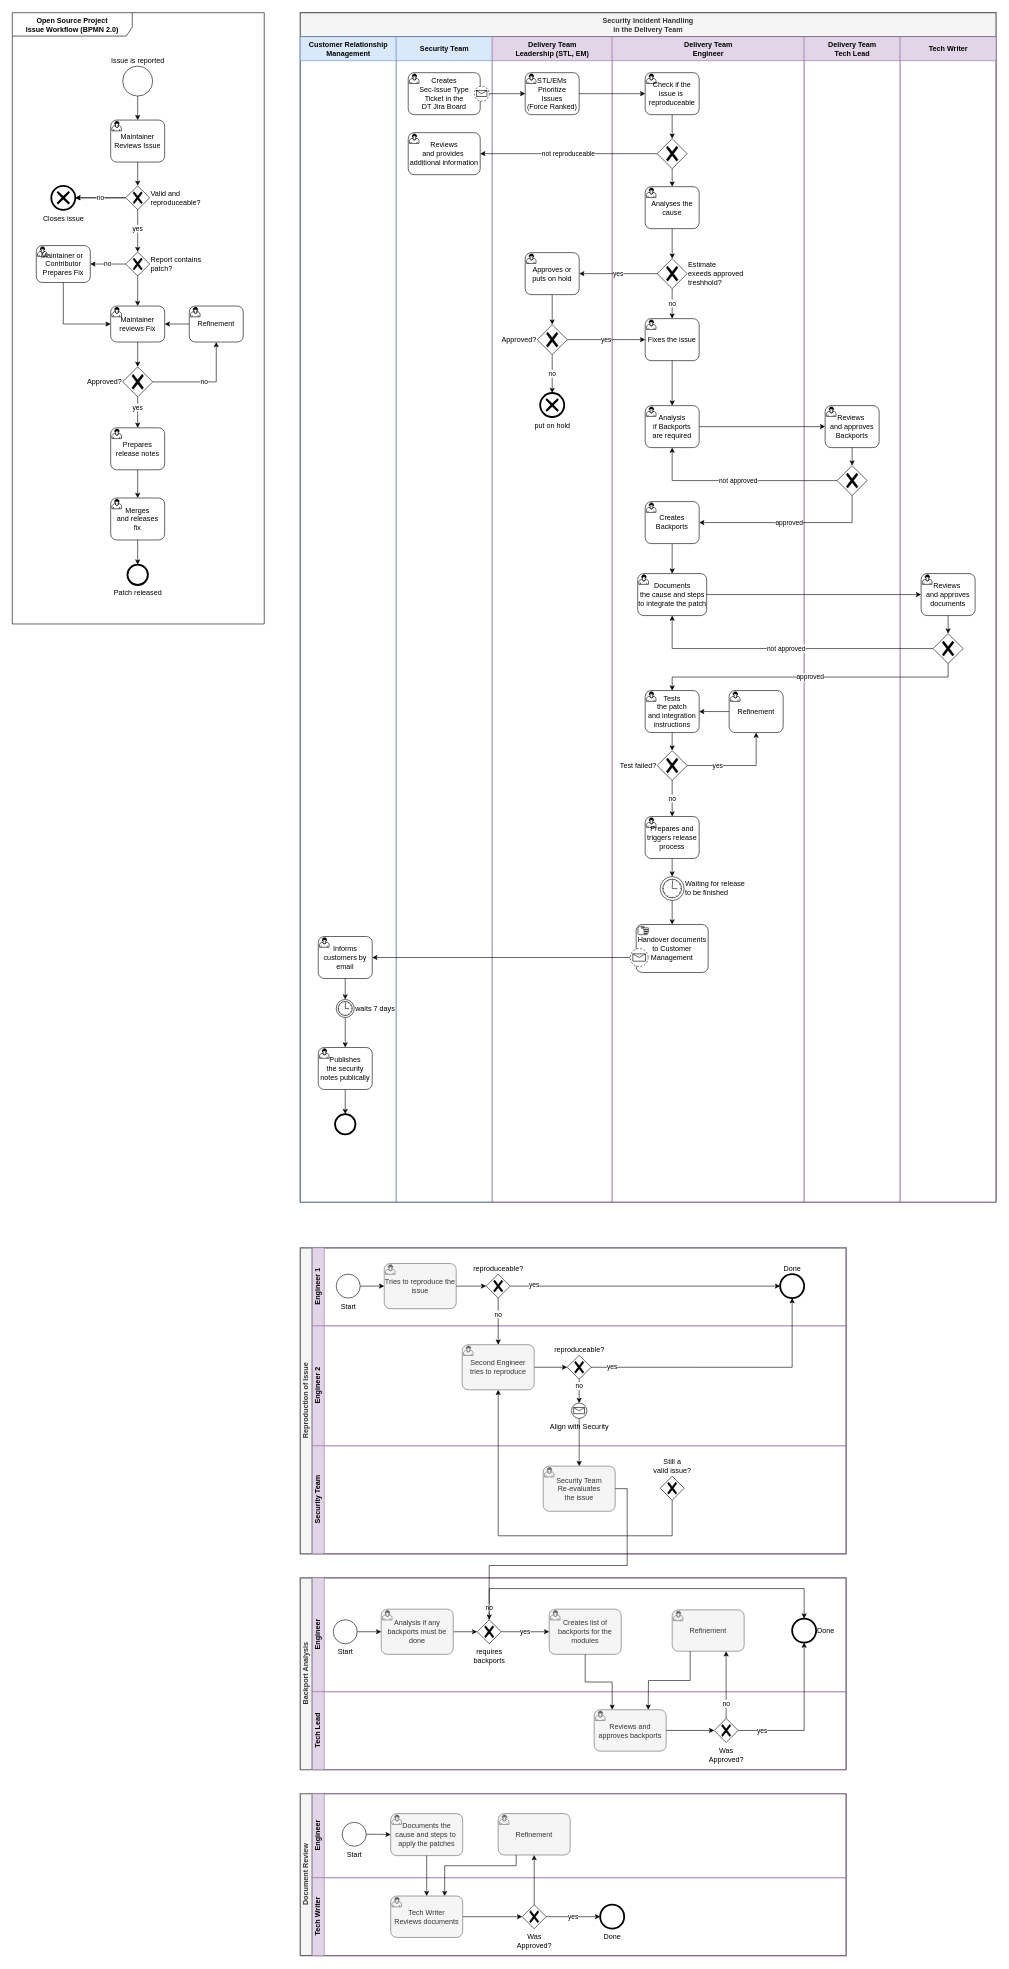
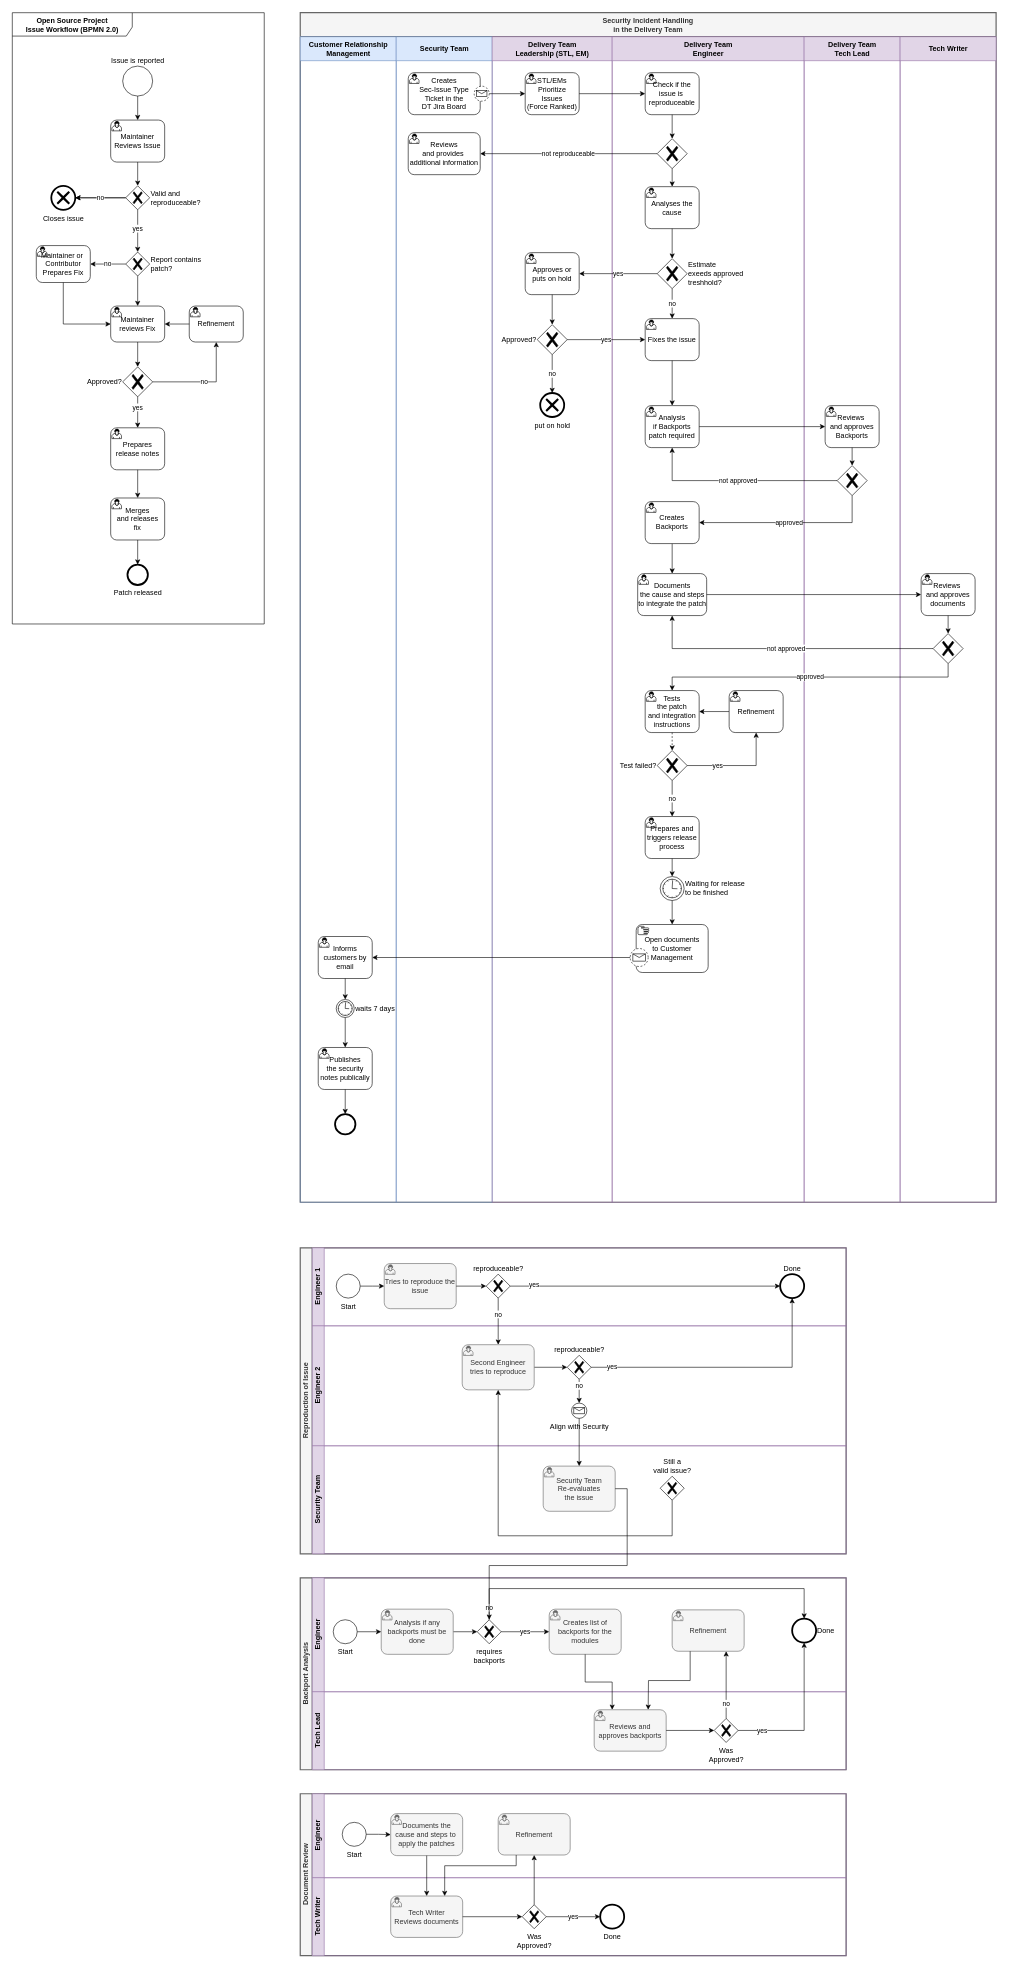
(672, 426) -> (672, 426)
(672, 739) -> (672, 739)
(672, 948) -> (672, 948)
